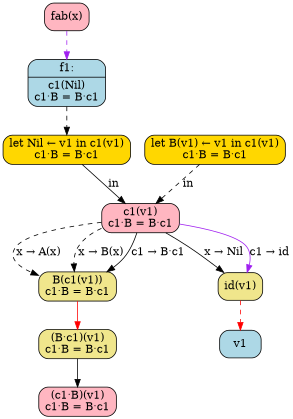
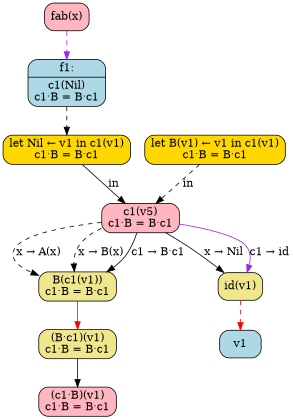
(141, 218) -> (141, 218)
